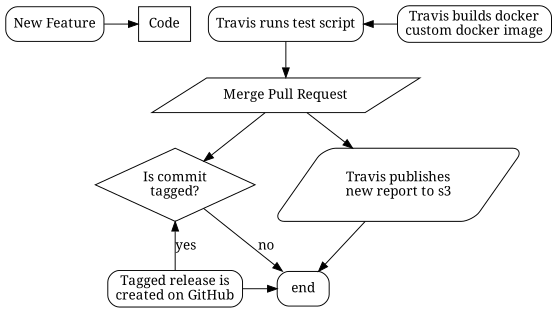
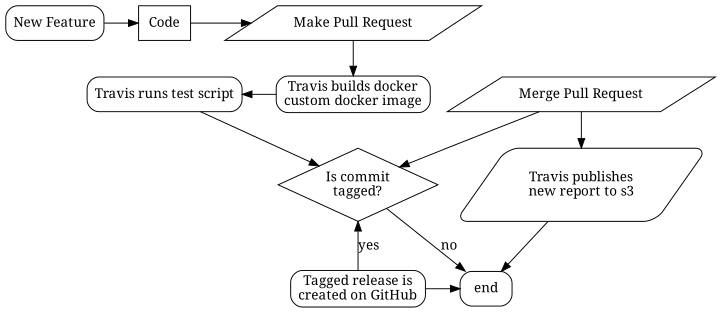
none -> (353, 23)
(286, 55) -> (255, 137)
